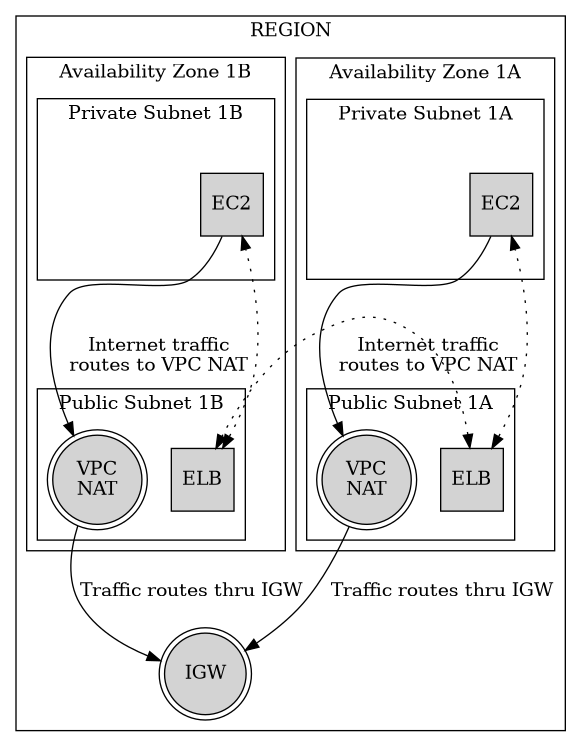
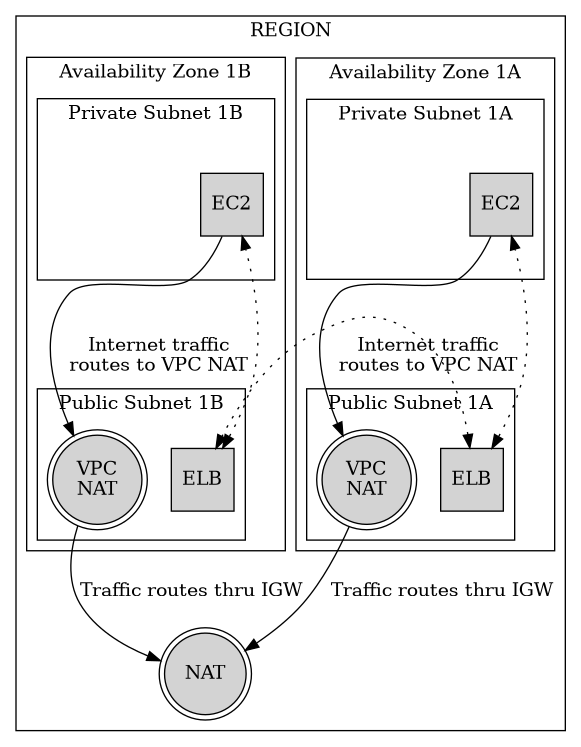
(205, 674) -> (205, 674)
